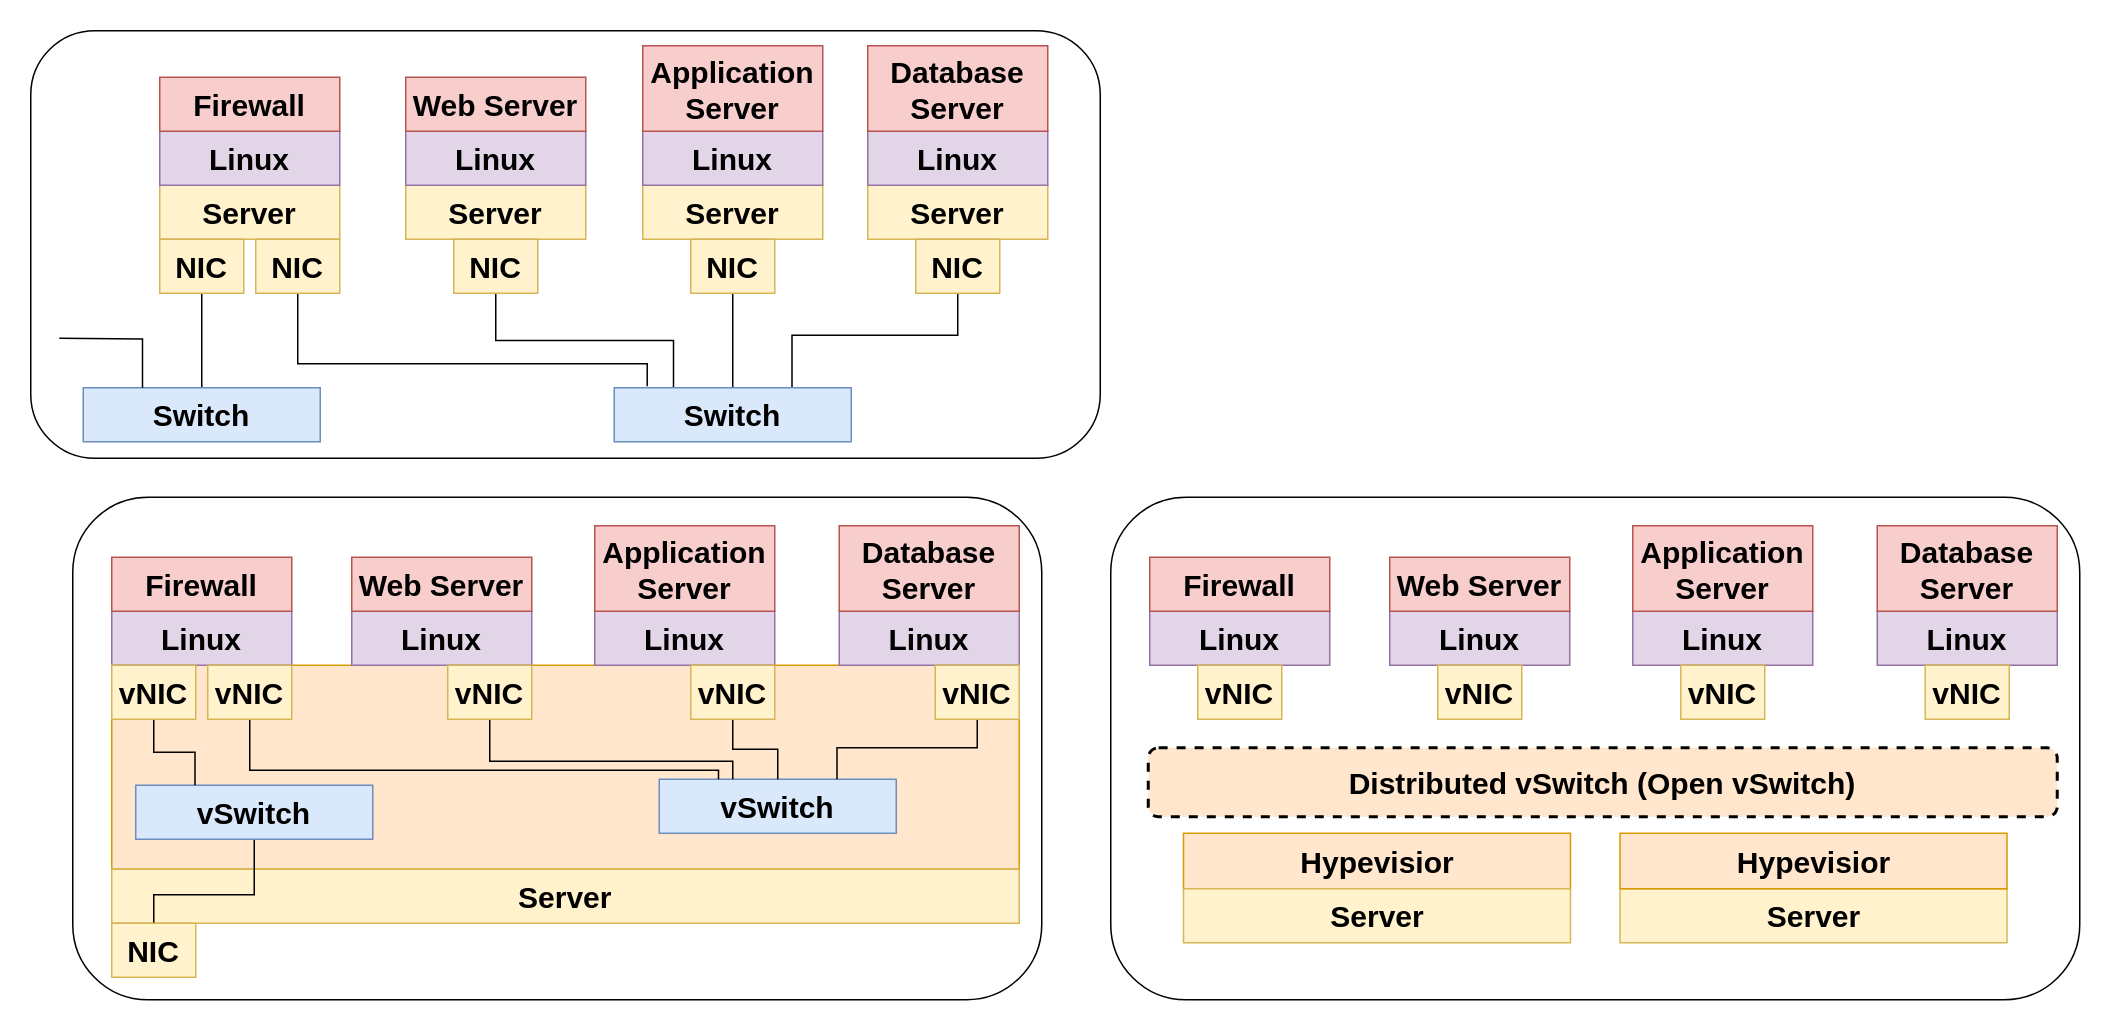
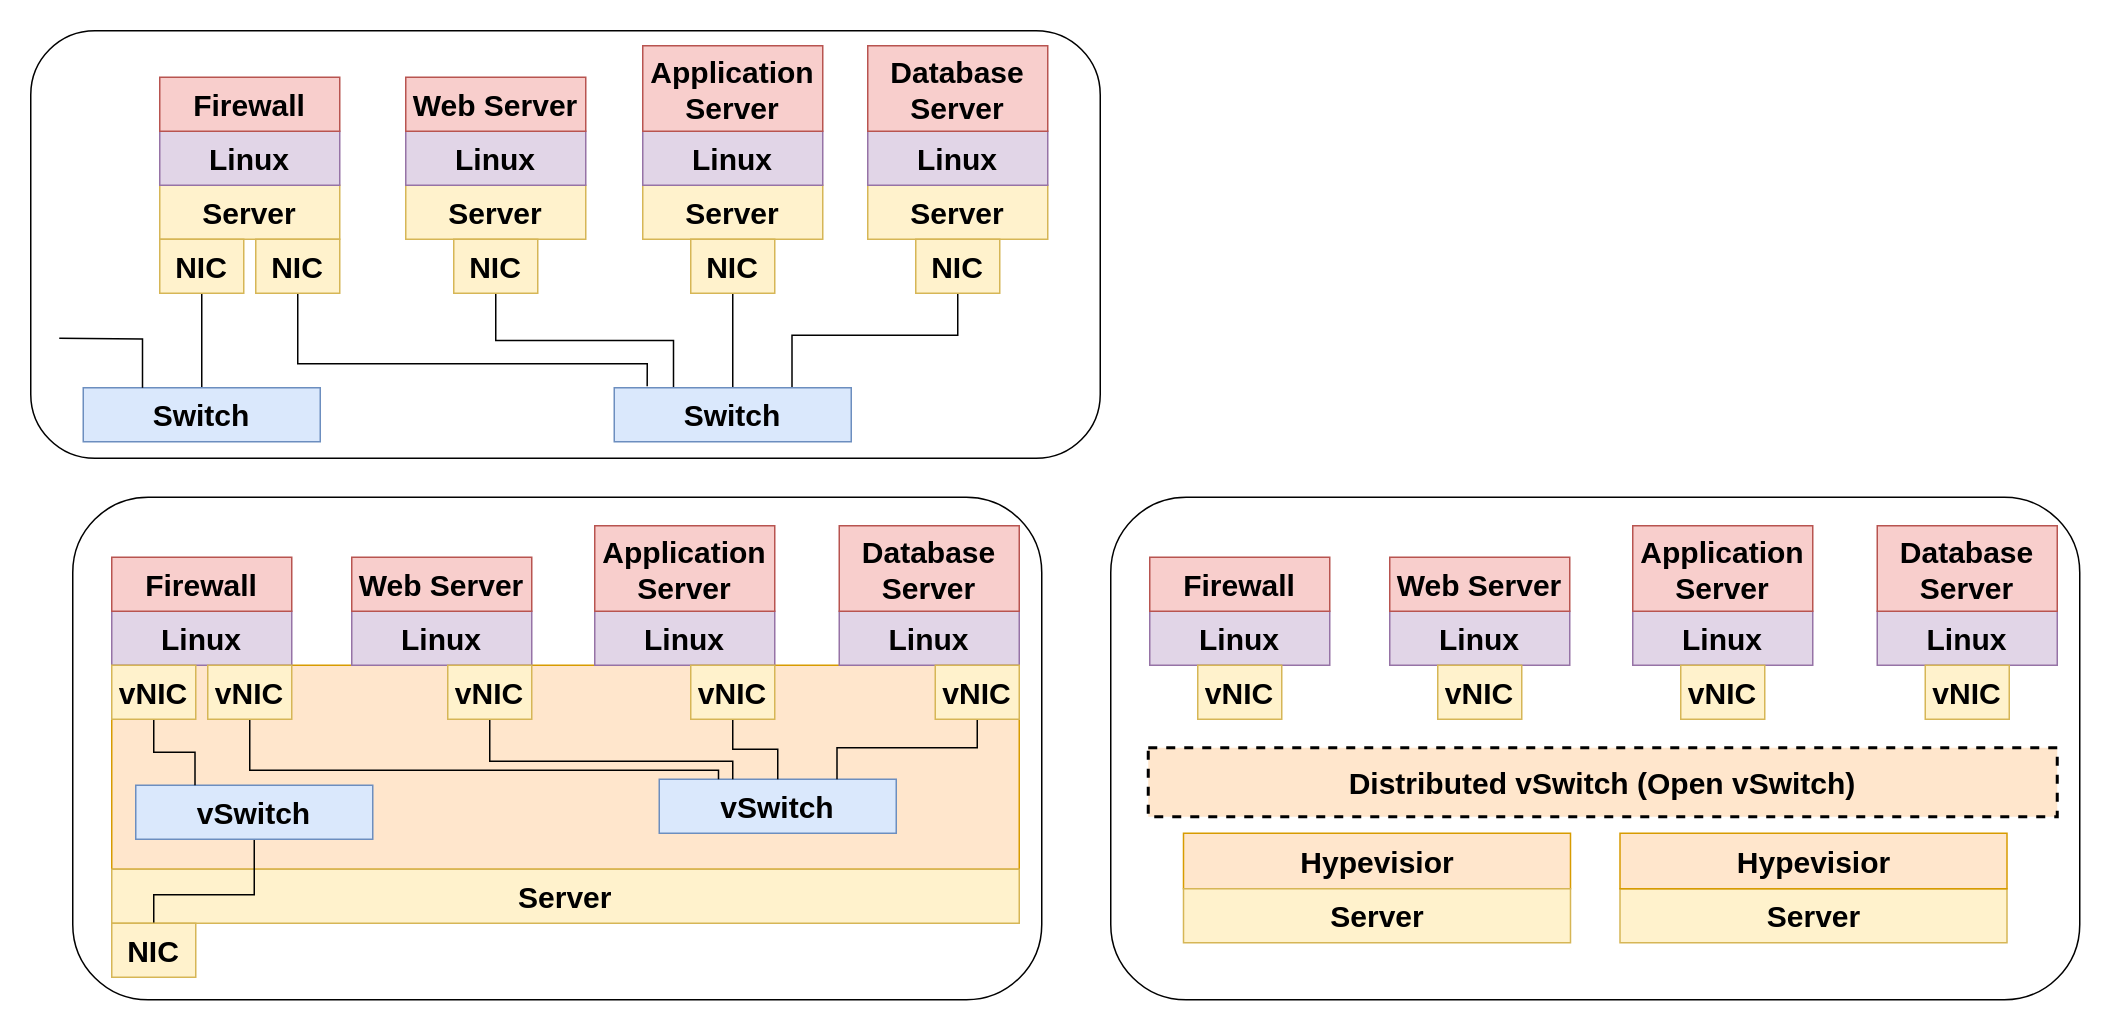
(1603, 782) -> (1603, 782)
